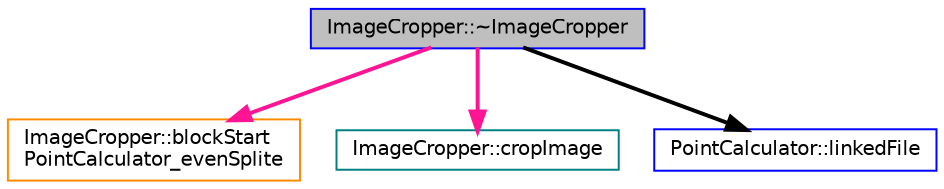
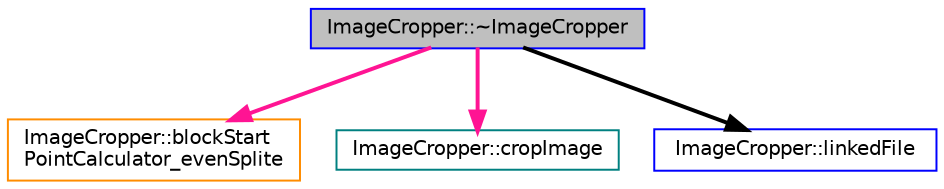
(795, 150) -> (795, 150)
